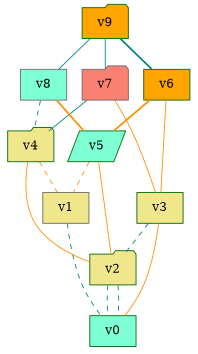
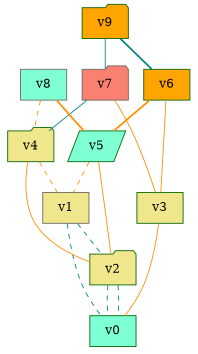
(74, 54) -> none
(37, 116) -> (37, 116)
(136, 239) -> (89, 239)
